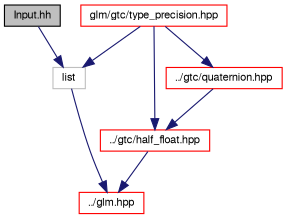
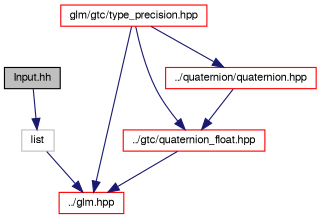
(116, 43) -> (114, 104)
(224, 78) -> (241, 78)
(155, 141) -> (194, 141)
